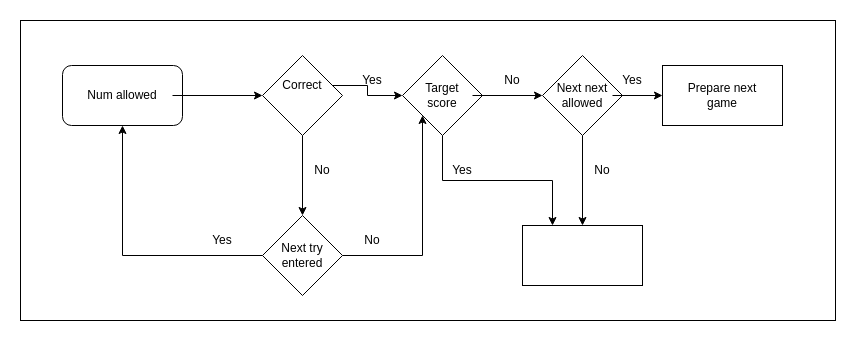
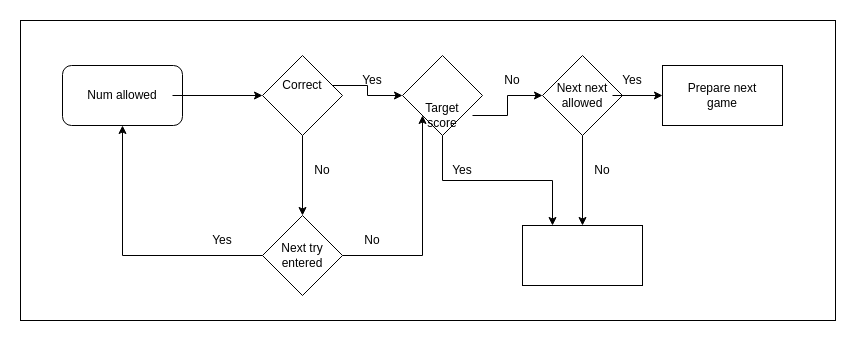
(443, 96) -> (443, 116)
